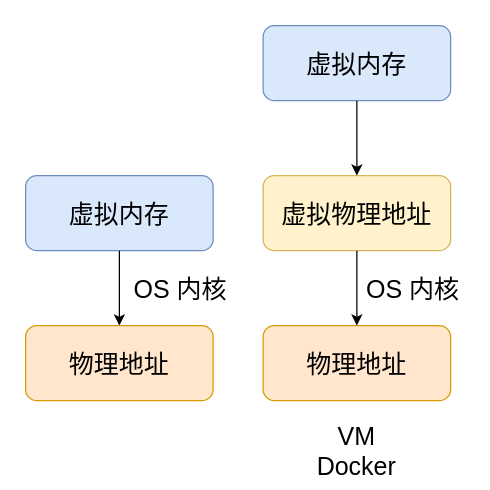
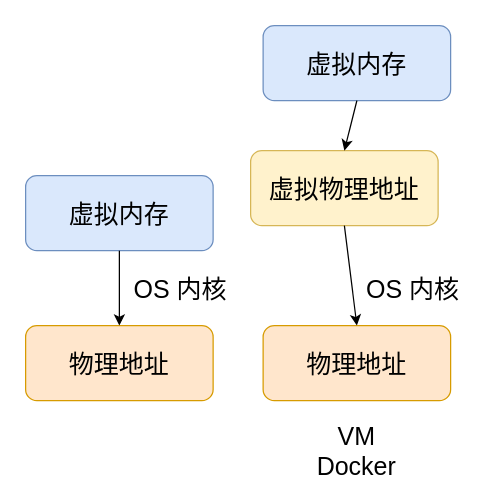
(357, 213) -> (344, 188)
